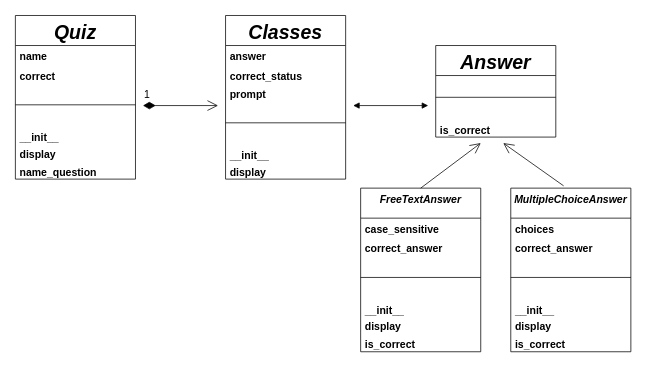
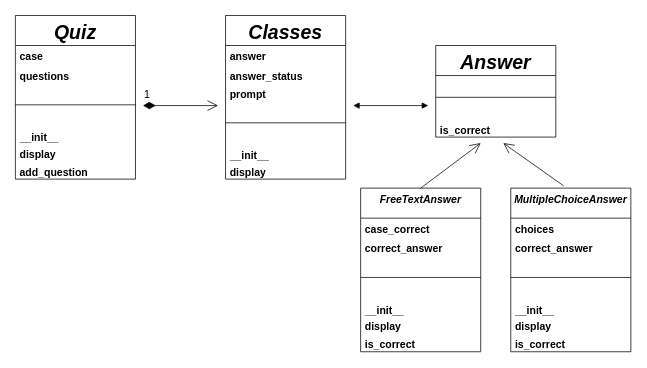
(31, 57) -> (31, 57)
(40, 76) -> (45, 76)
(271, 76) -> (268, 76)
(56, 172) -> (53, 172)
(403, 229) -> (400, 229)
